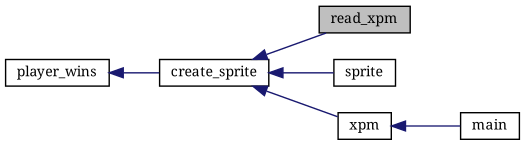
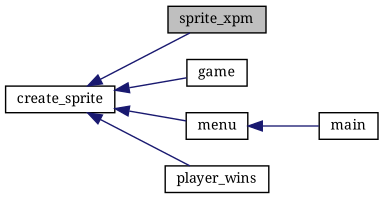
(365, 20) -> (217, 20)
(141, 73) -> (145, 143)
(365, 73) -> (217, 73)
(365, 126) -> (217, 126)
